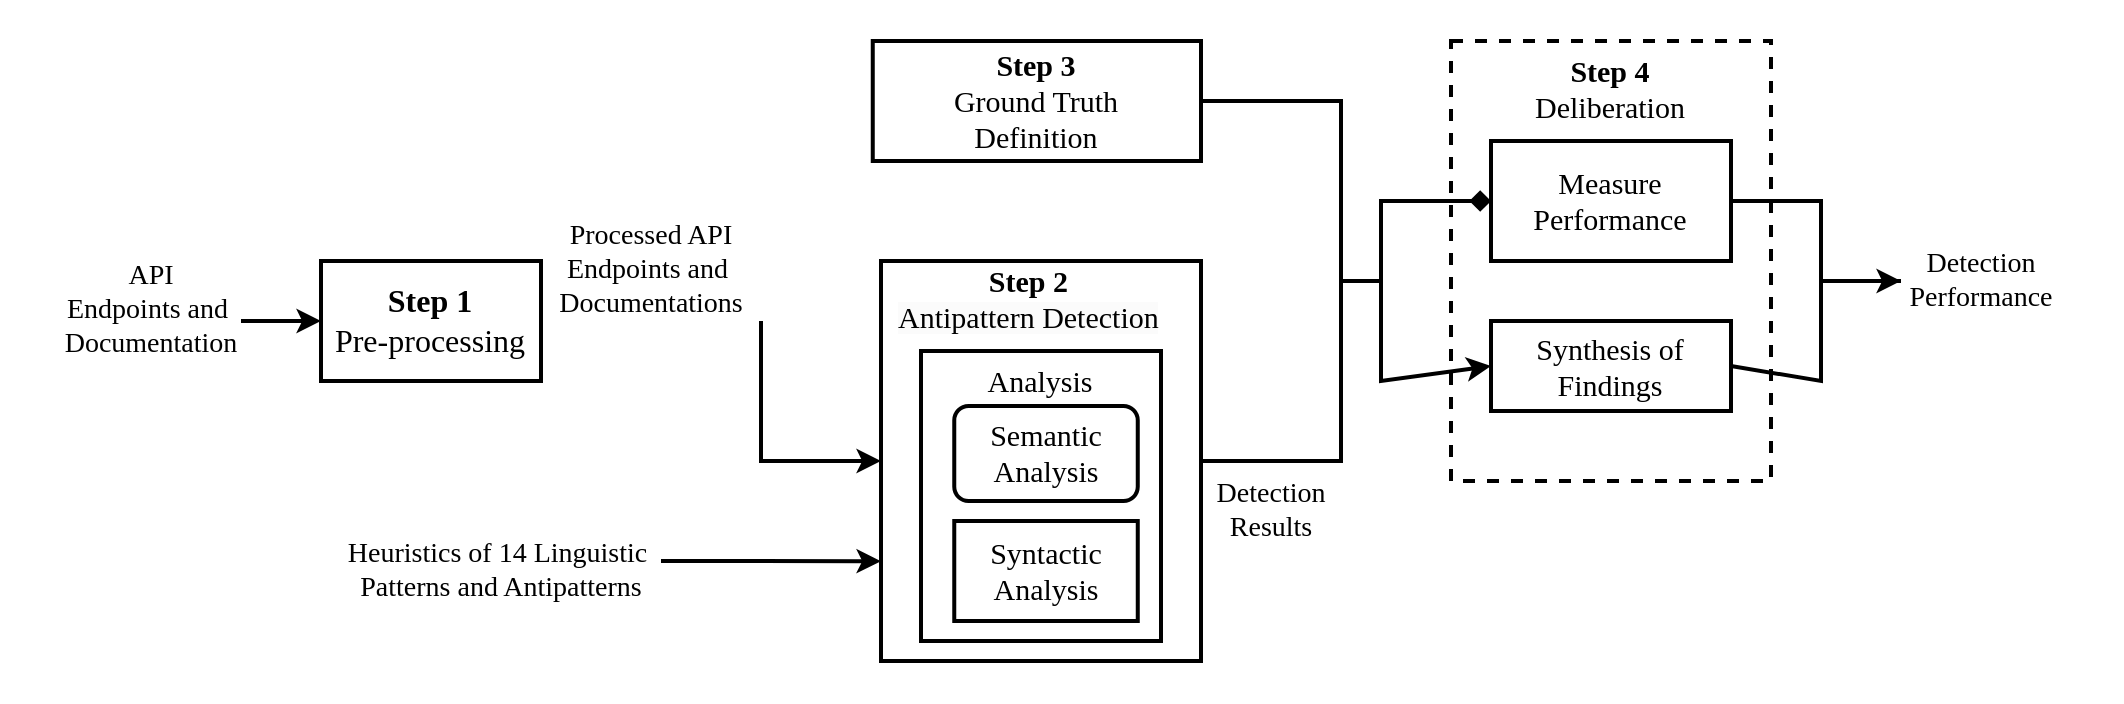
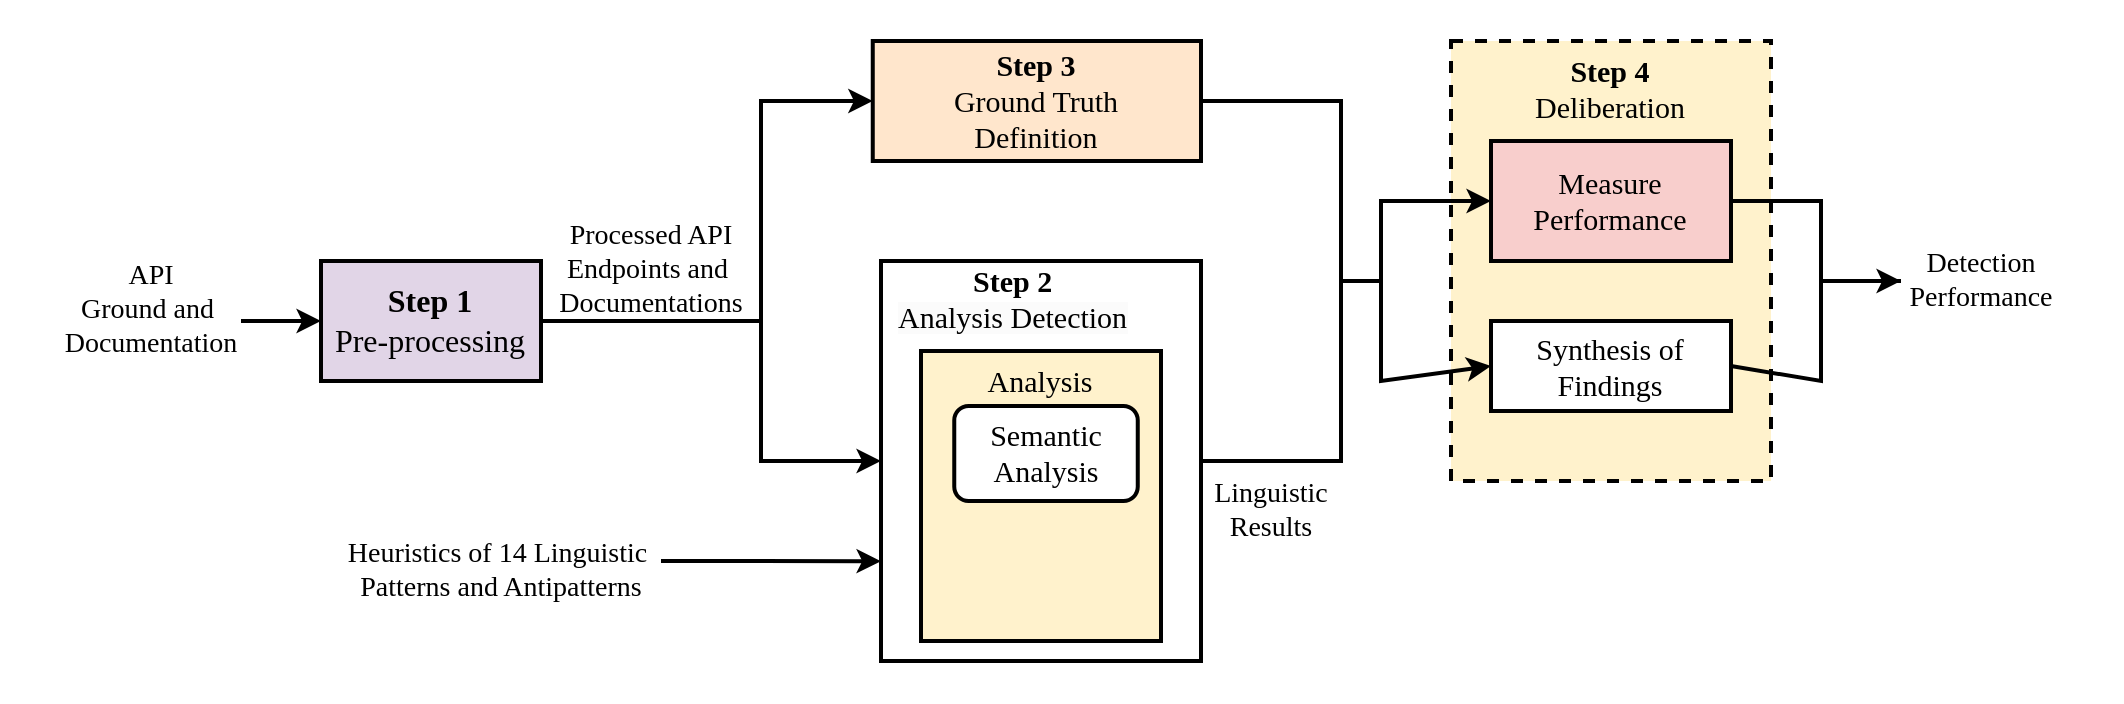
(1611, 91) -> (1611, 91)
(1037, 101) -> (1037, 101)
(1470, 201) -> (1470, 201)
(1611, 201) -> (1611, 201)
none -> (761, 274)
(152, 311) -> (152, 311)
(1030, 319) -> (1030, 319)
(431, 321) -> (431, 321)
(1041, 383) -> (1041, 383)
(1272, 511) -> (1272, 511)
(1046, 571) -> none
